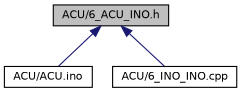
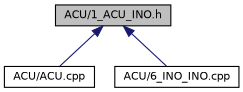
(111, 15) -> (113, 15)
(48, 77) -> (49, 77)
